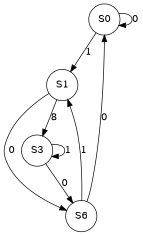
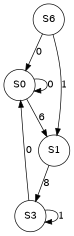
(89, 52) -> (42, 118)
(4, 155) -> none
(57, 181) -> (25, 154)
